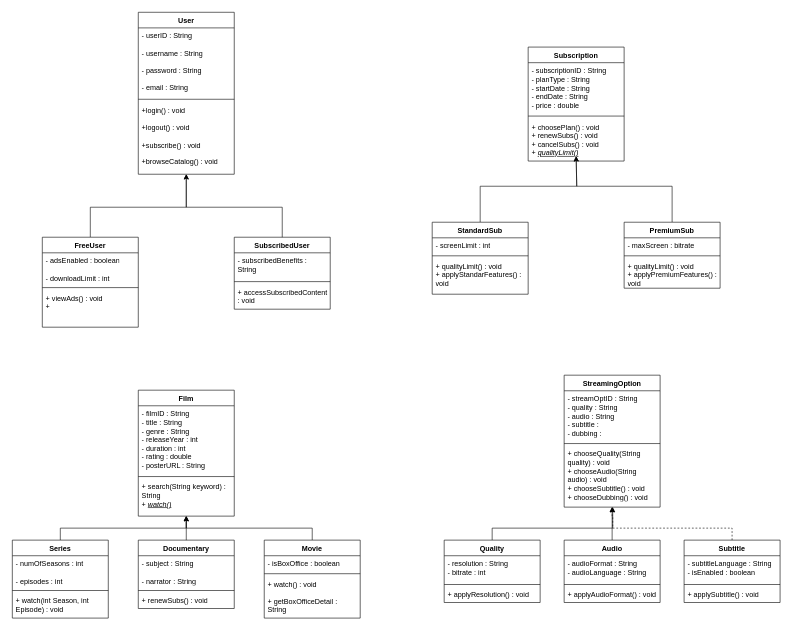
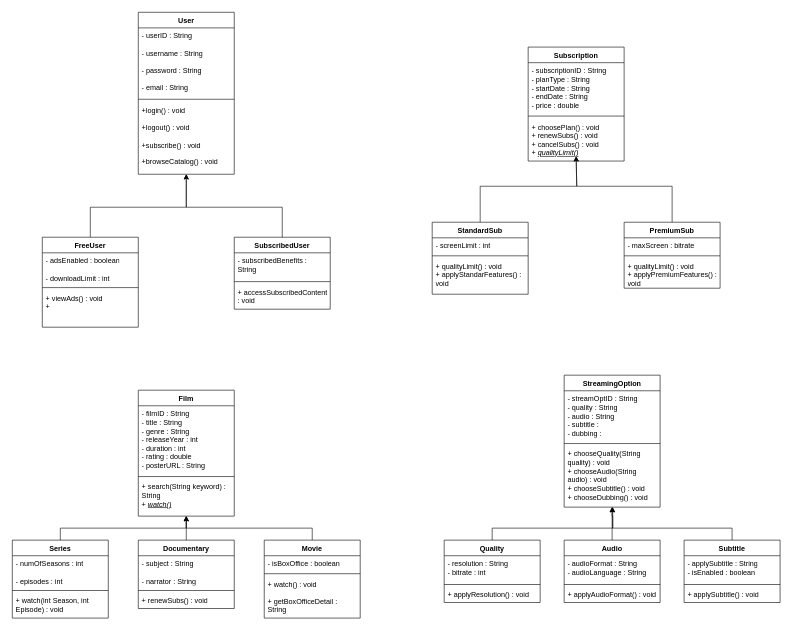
(679, 528) -> (679, 528)
(733, 573) -> (729, 569)
